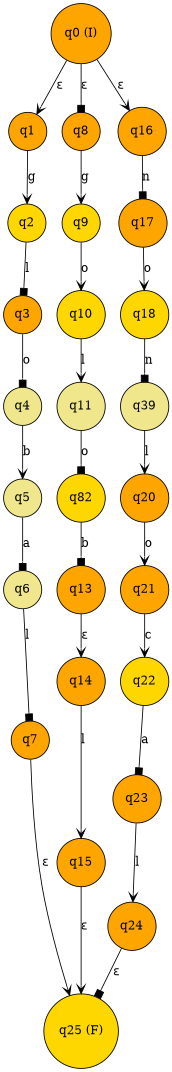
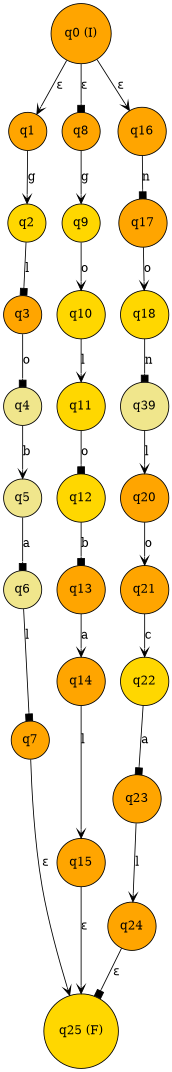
(81, 406) -> (81, 406)
(81, 498) -> (81, 498)
(85, 636) -> (85, 636)
